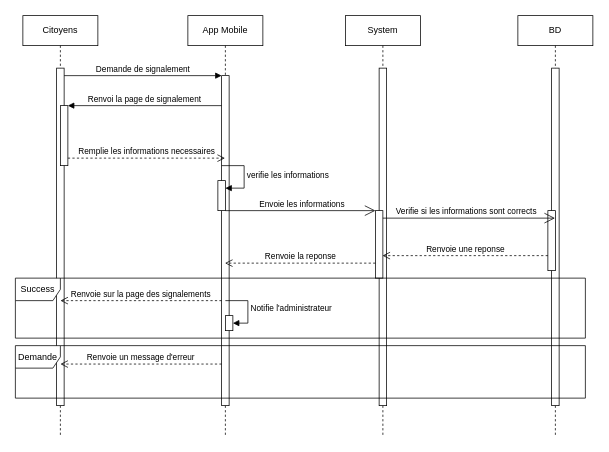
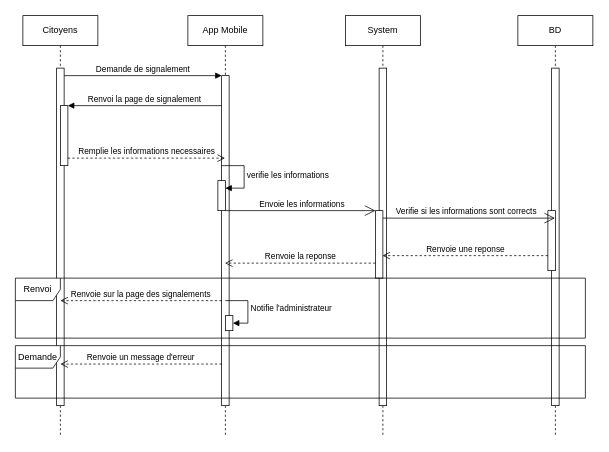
(38, 289) -> (38, 289)
